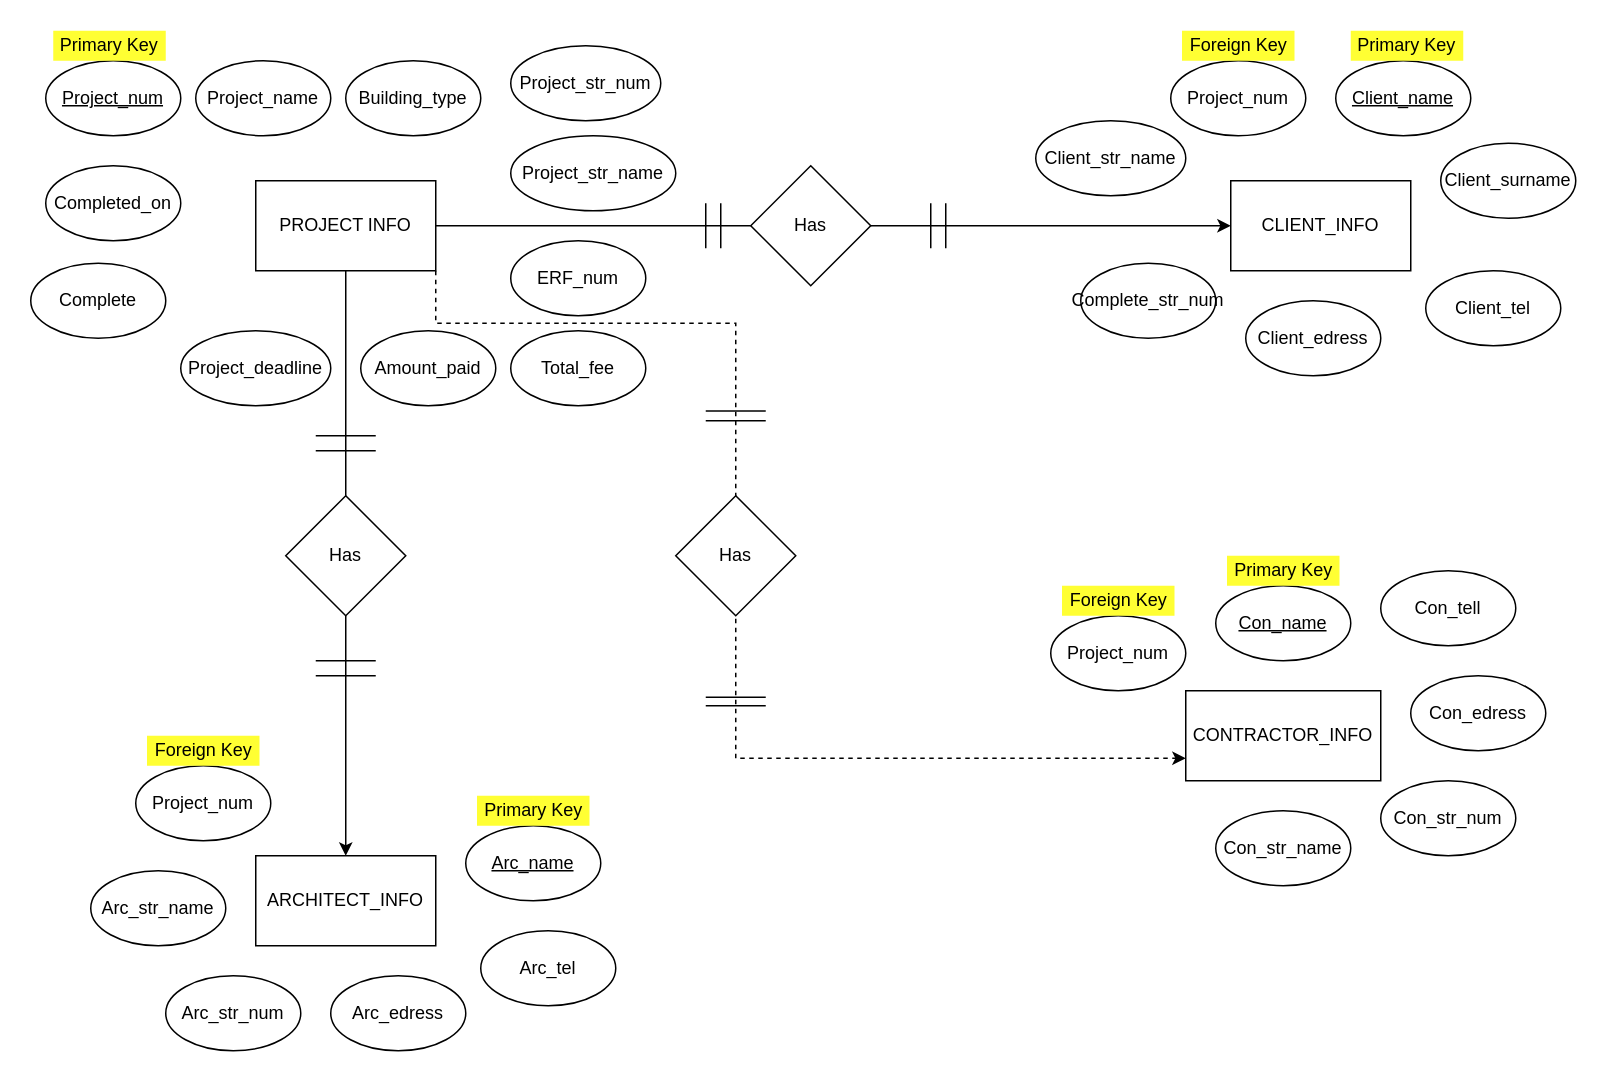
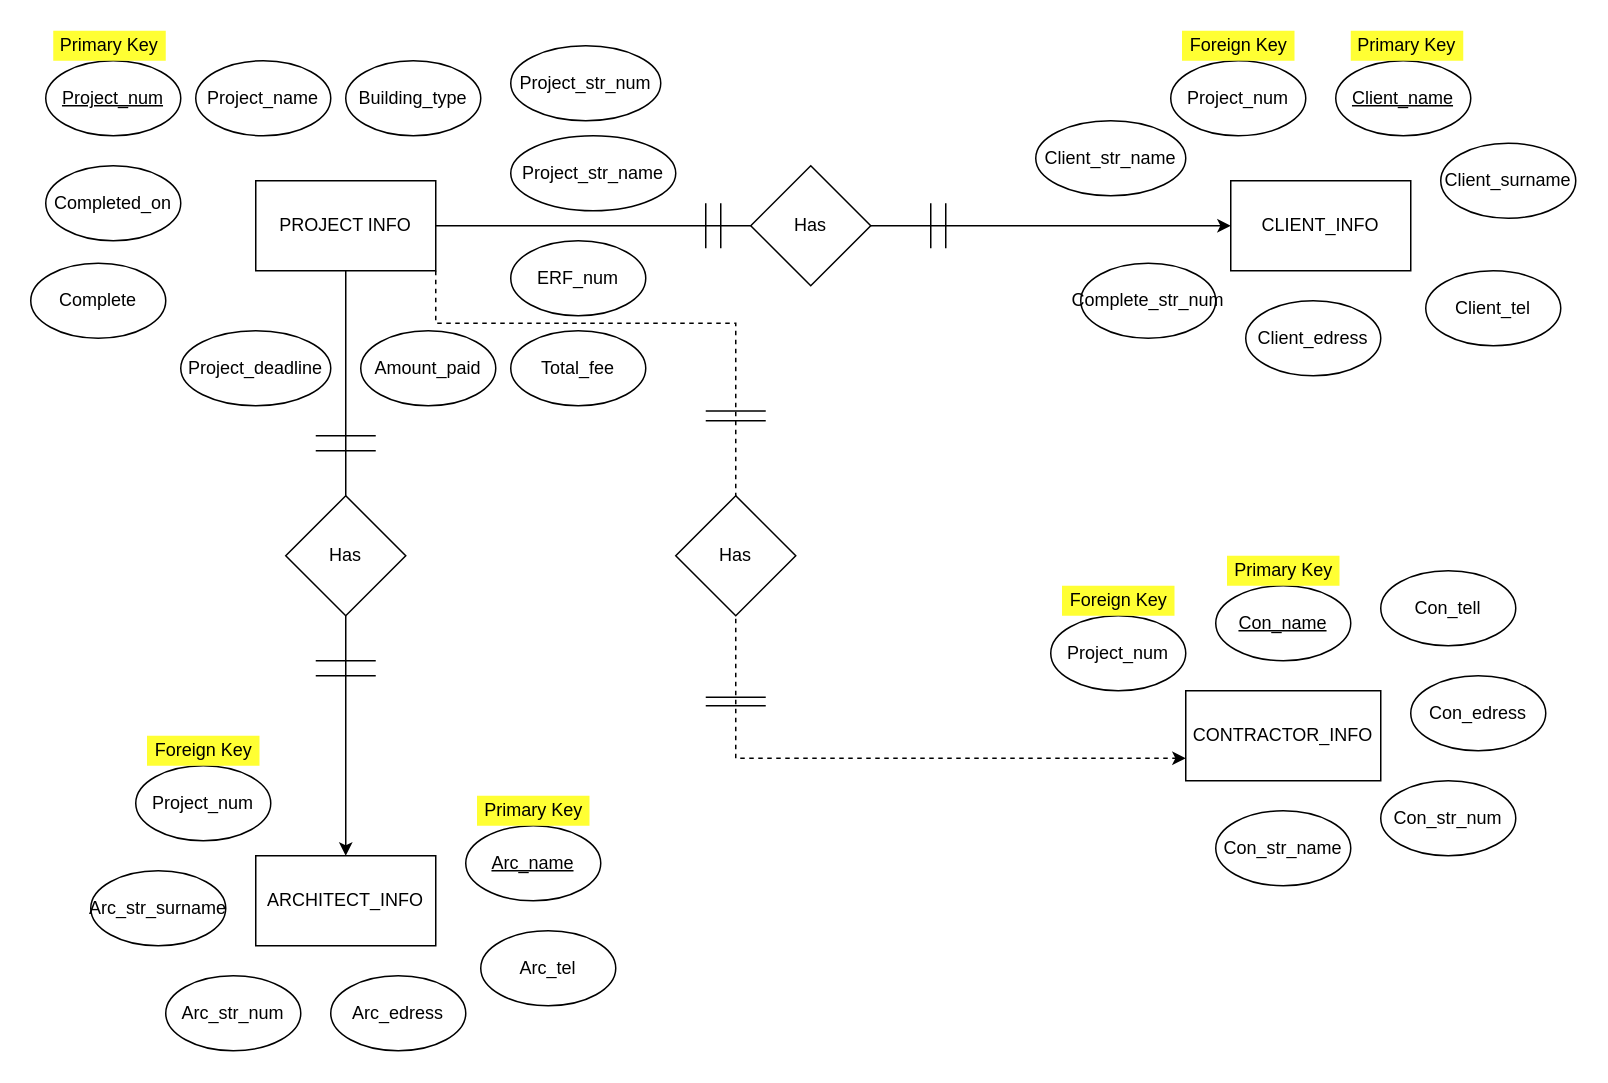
(158, 908) -> (158, 908)
